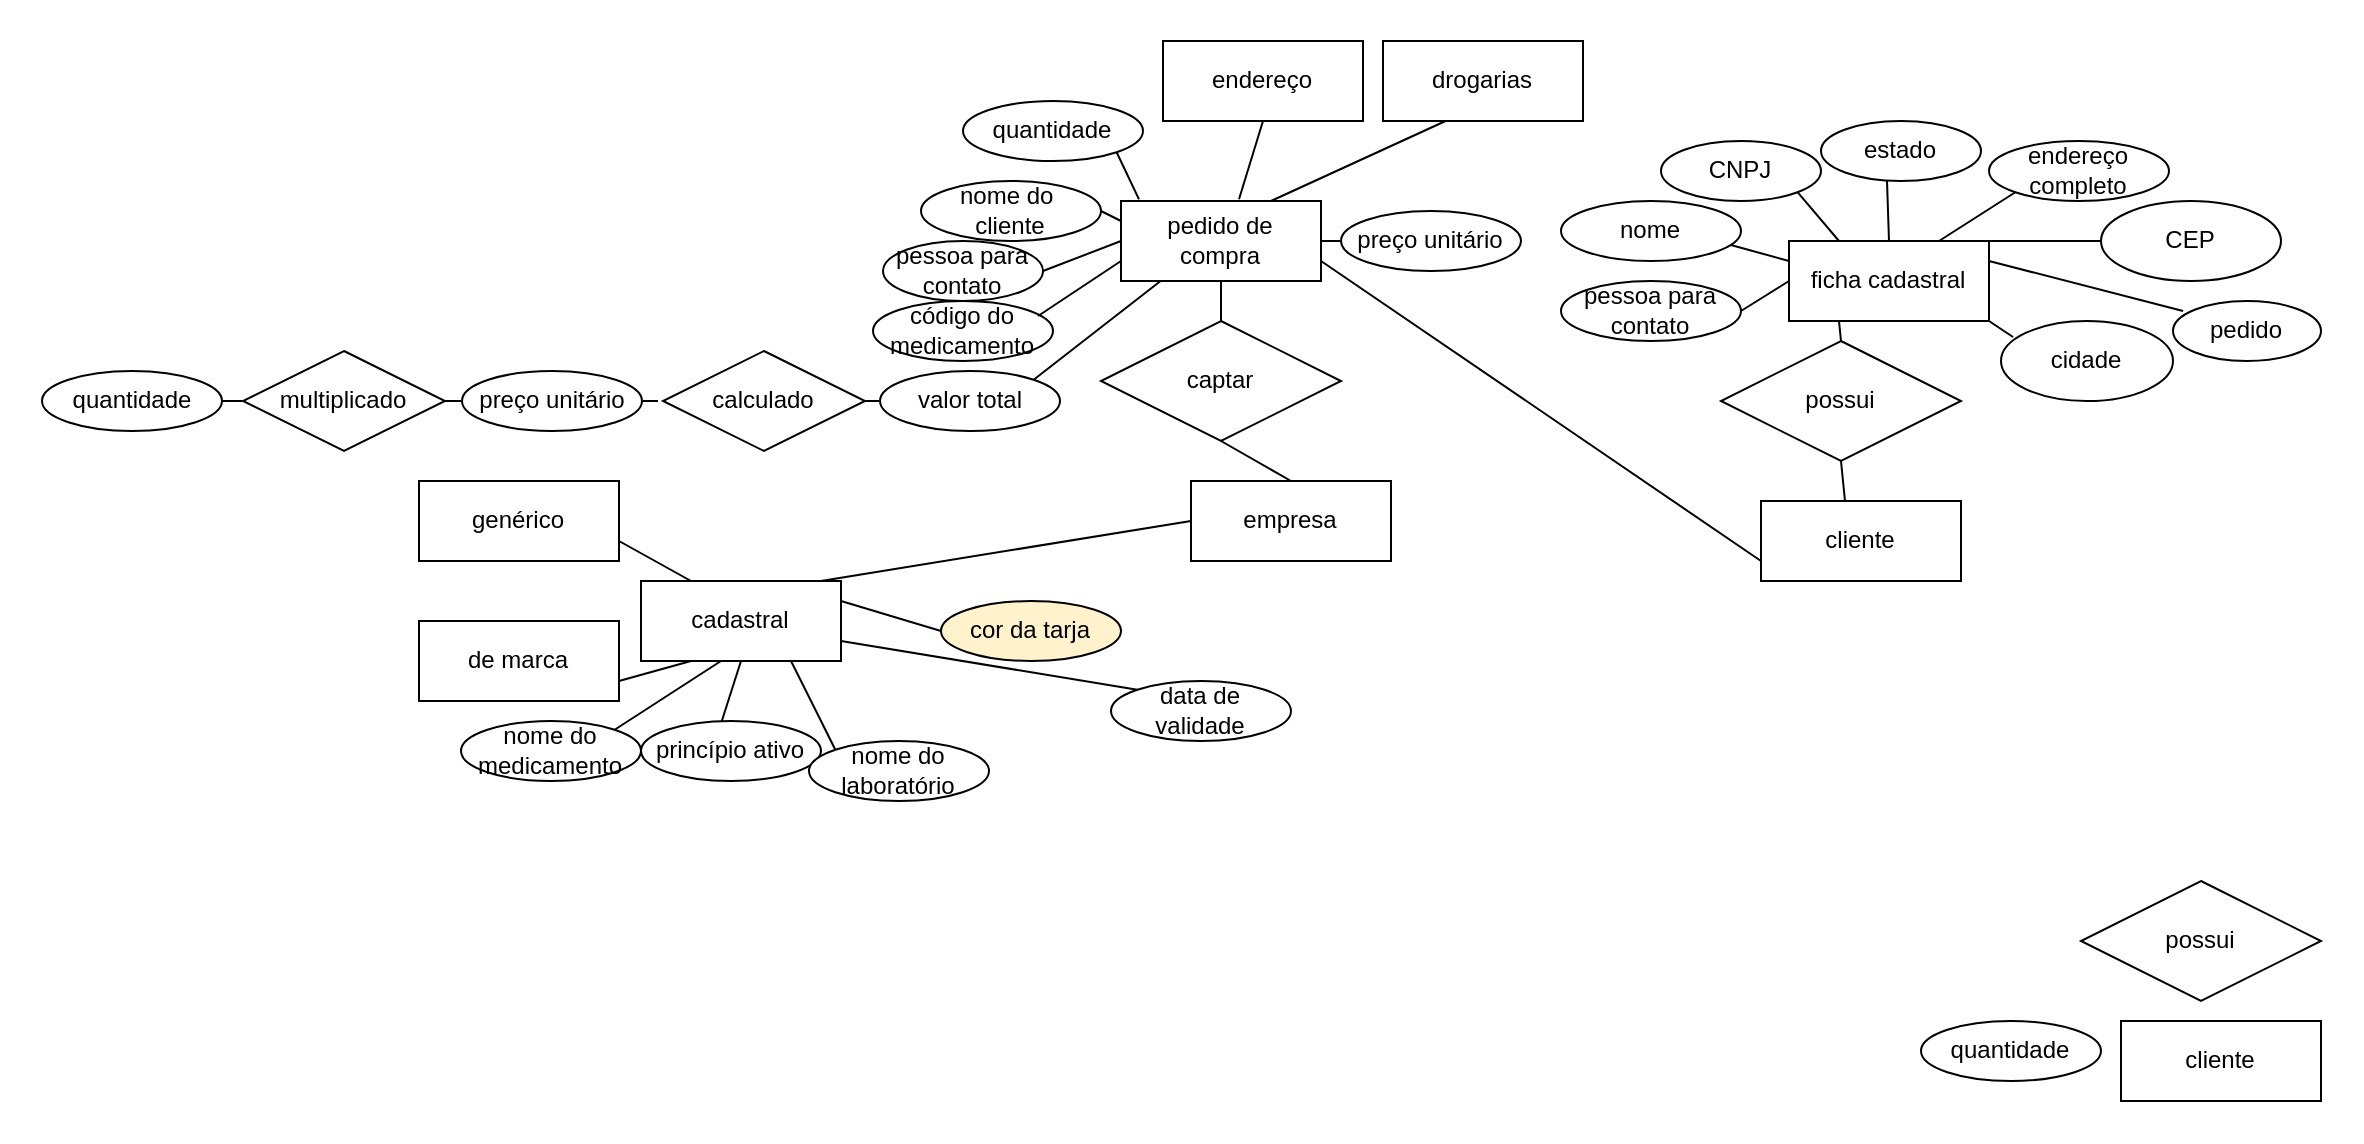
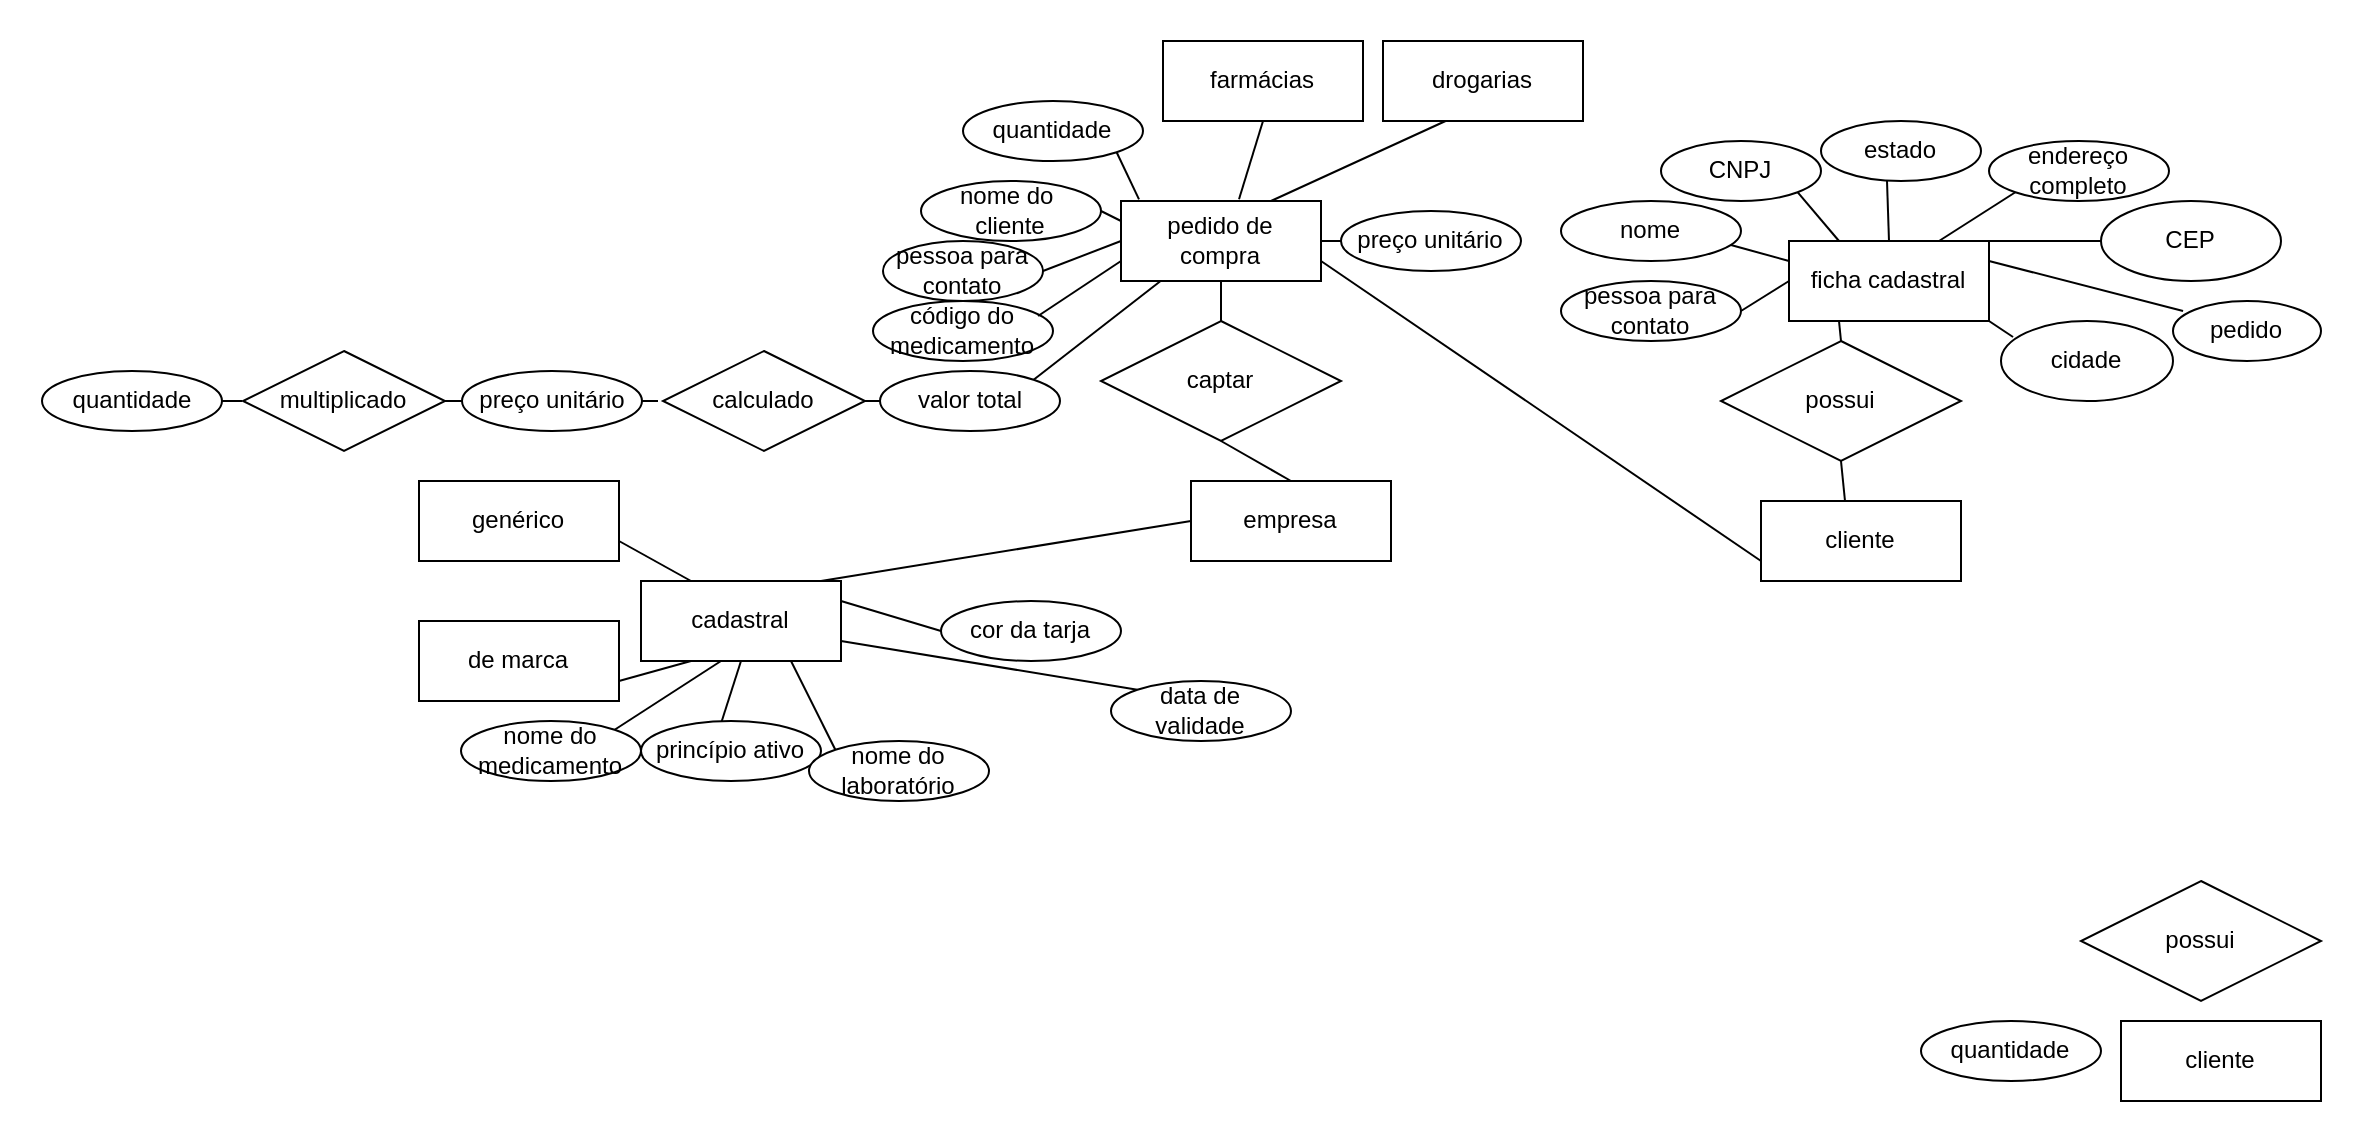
(1263, 81) -> (1263, 81)
(1031, 631) -> (1031, 631)
